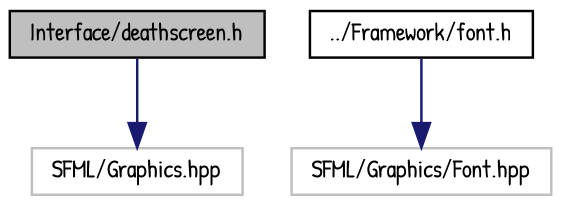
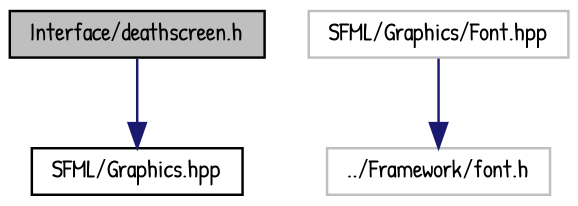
(421, 34) -> (439, 172)
(421, 91) -> (439, 91)
(137, 172) -> (137, 172)
